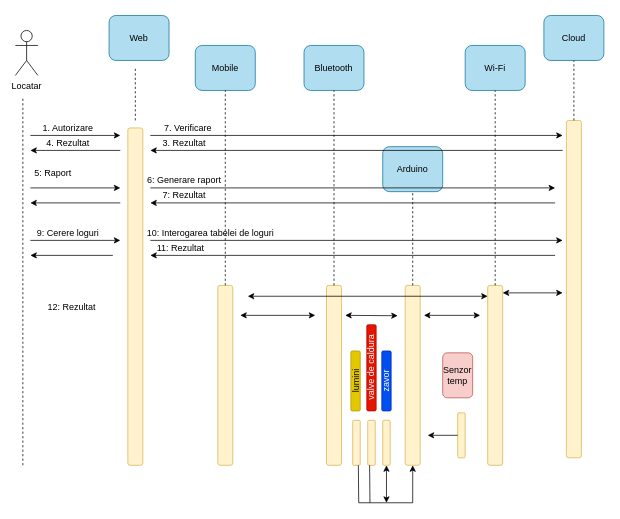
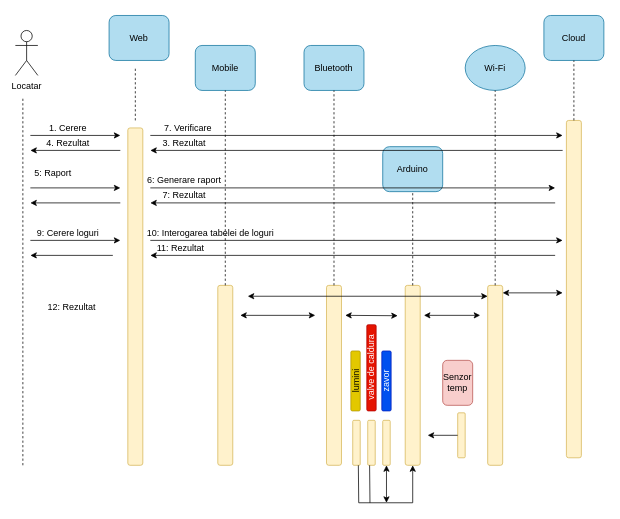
(495, 68) -> (495, 68)
(68, 128) -> (68, 128)
(458, 375) -> (458, 383)
